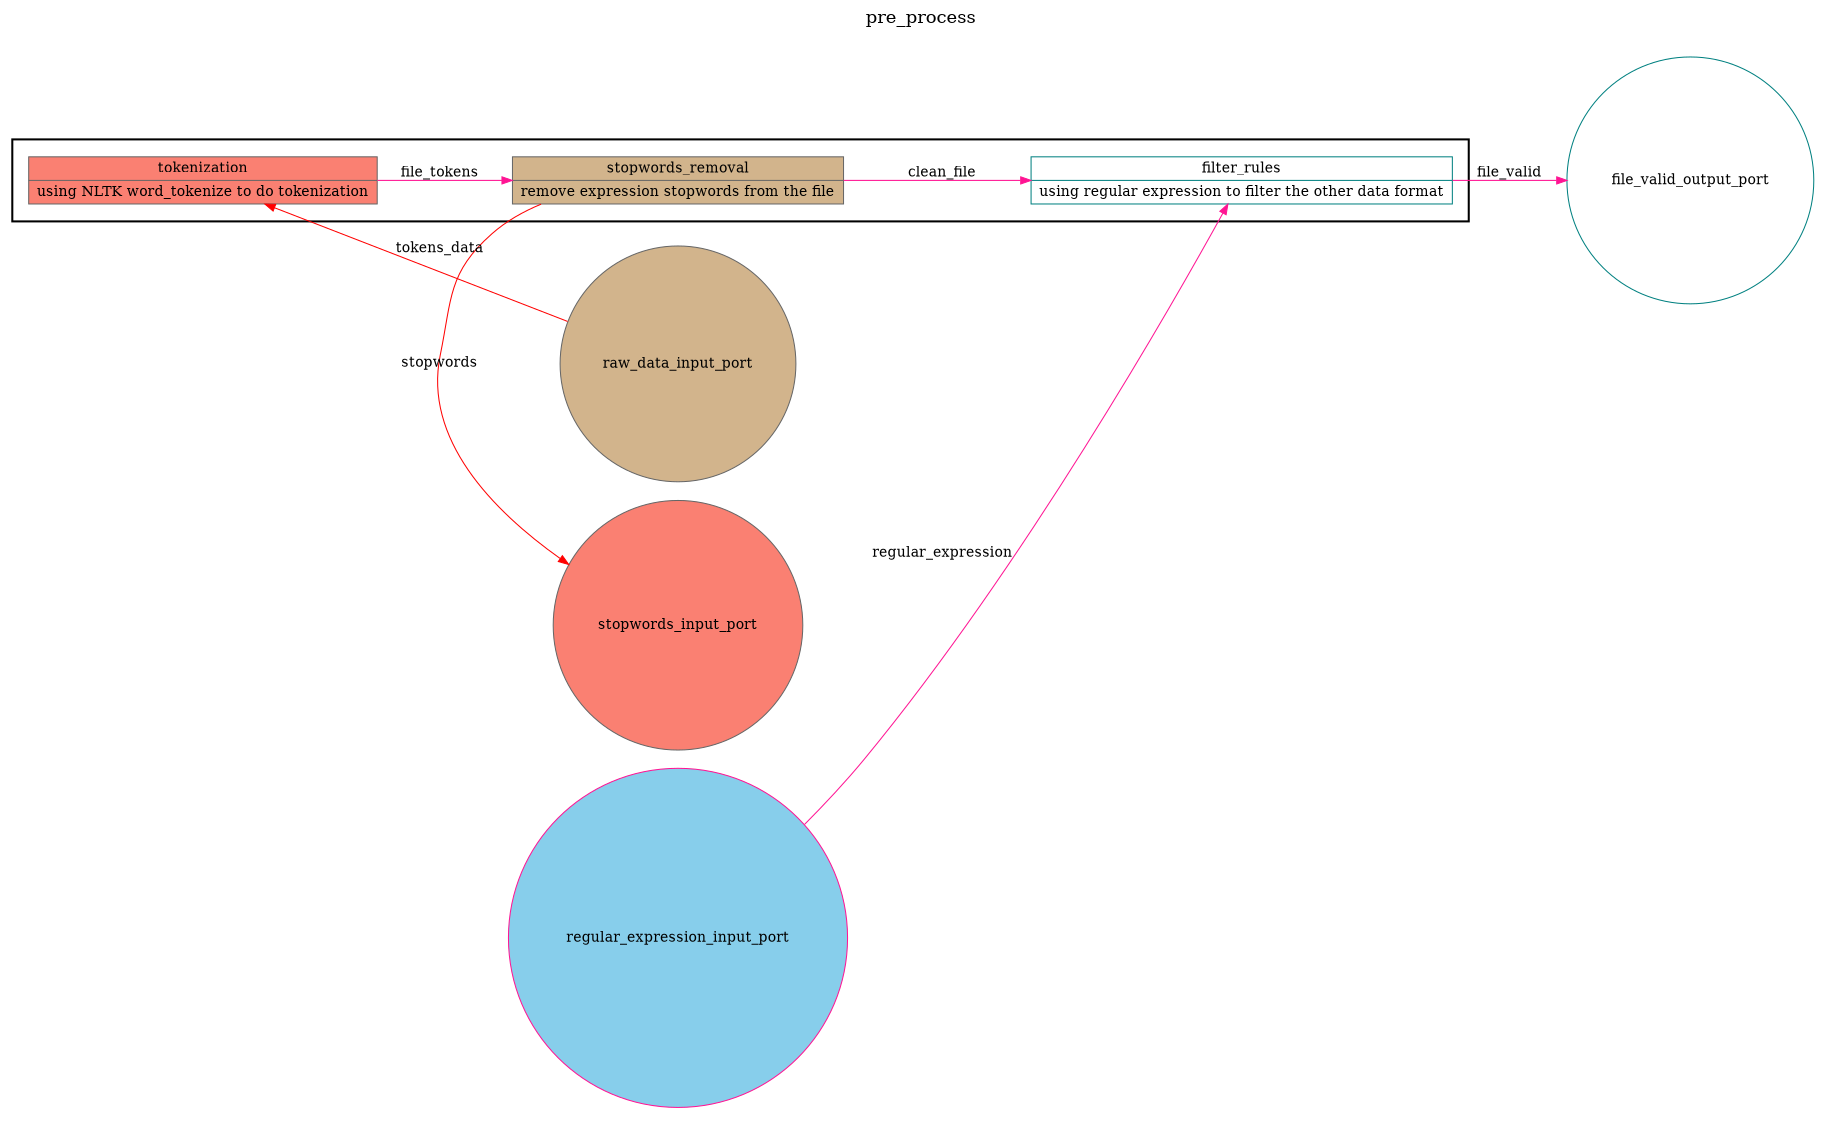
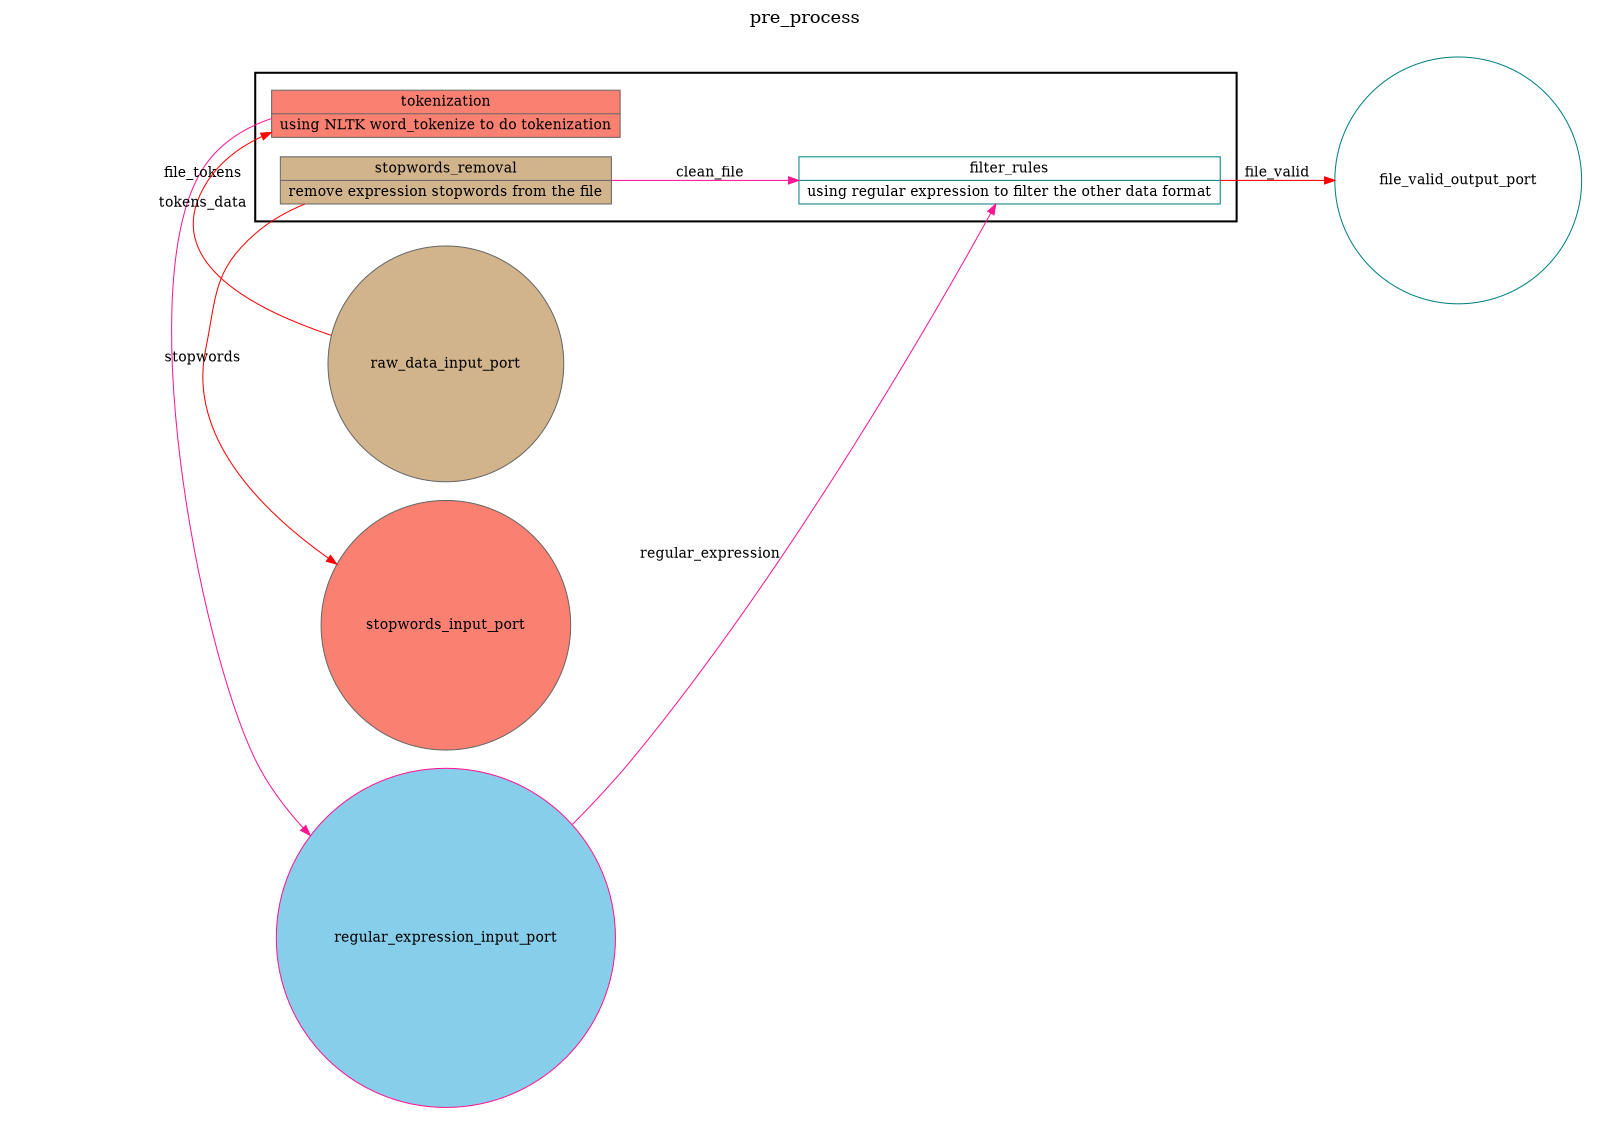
(440, 180) -> (181, 465)
(1505, 180) -> (1272, 180)
